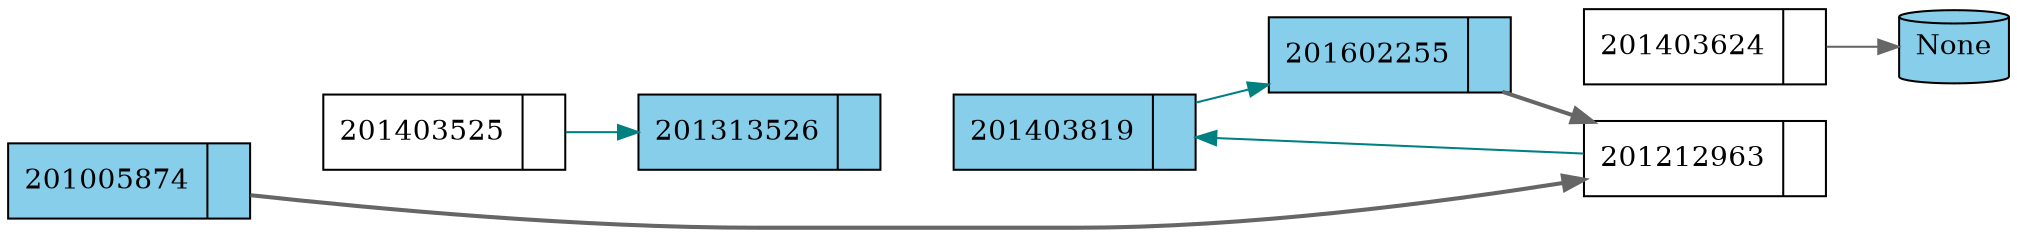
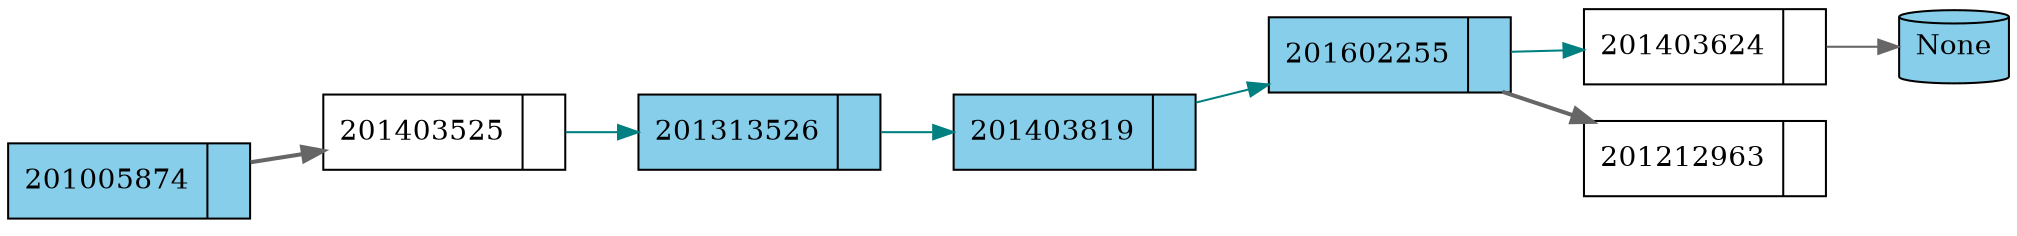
none -> (1537, 51)
(1400, 146) -> (907, 132)
(908, 228) -> (277, 158)
